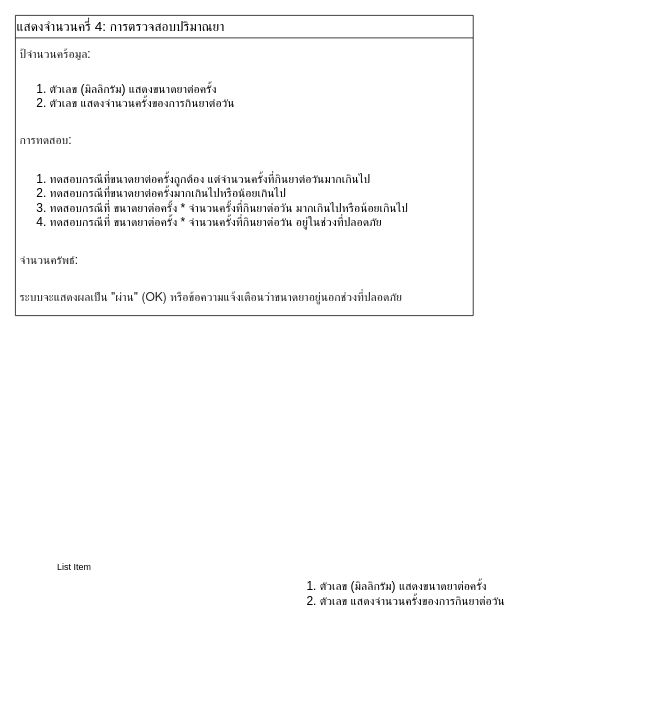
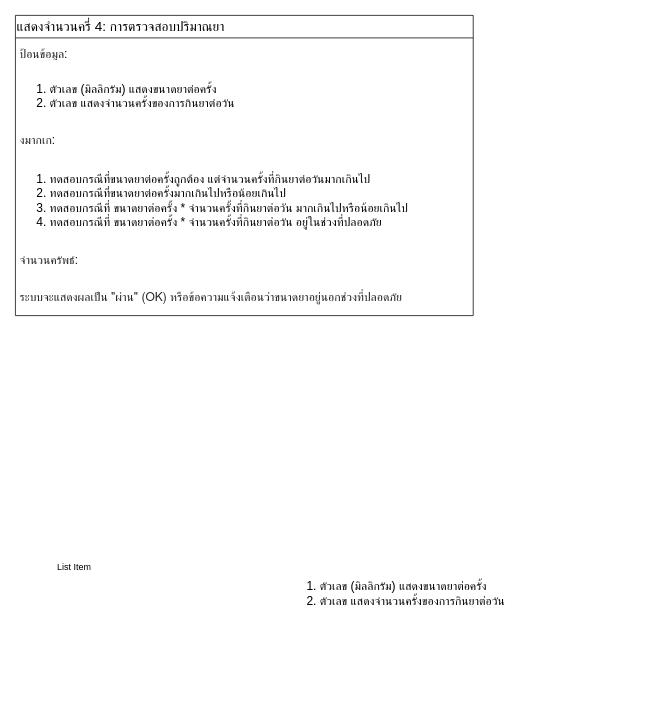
(57, 53) -> (46, 53)
(41, 139) -> (36, 139)
